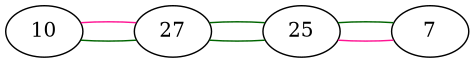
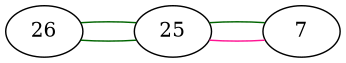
(44, 31) -> none
(173, 31) -> (44, 31)
